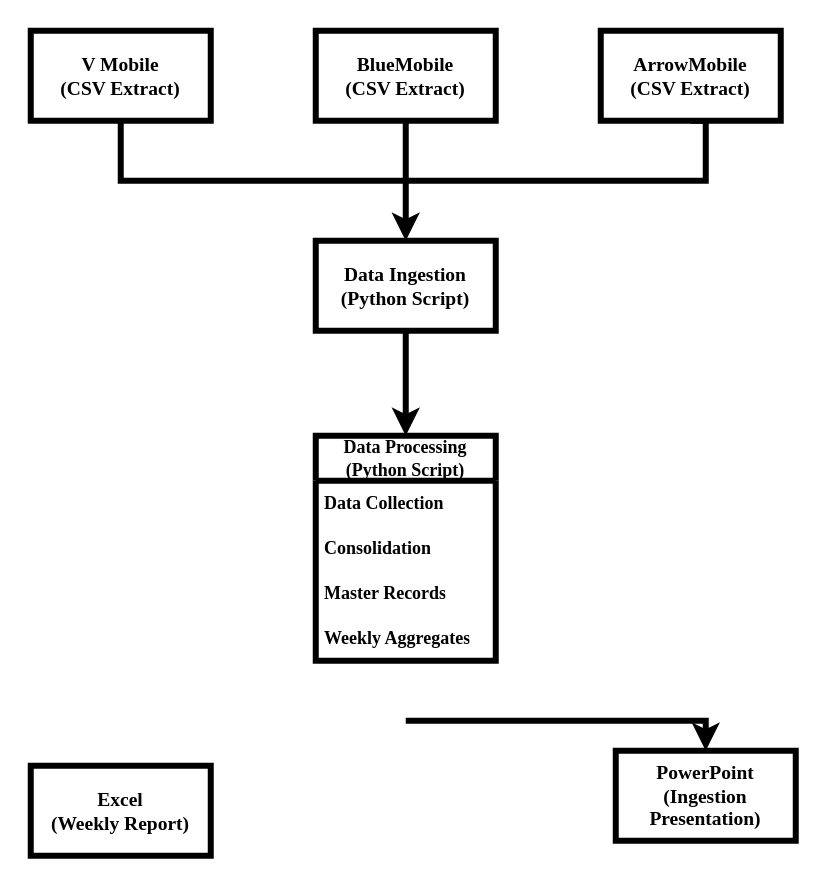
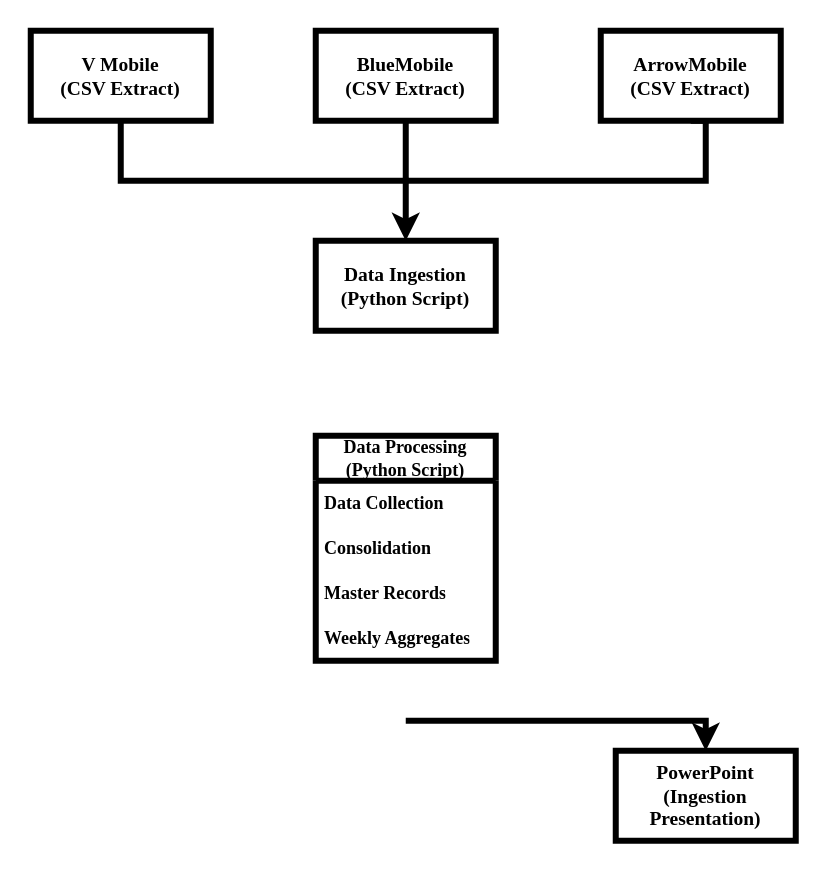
(406, 375) -> none
(121, 811) -> none
